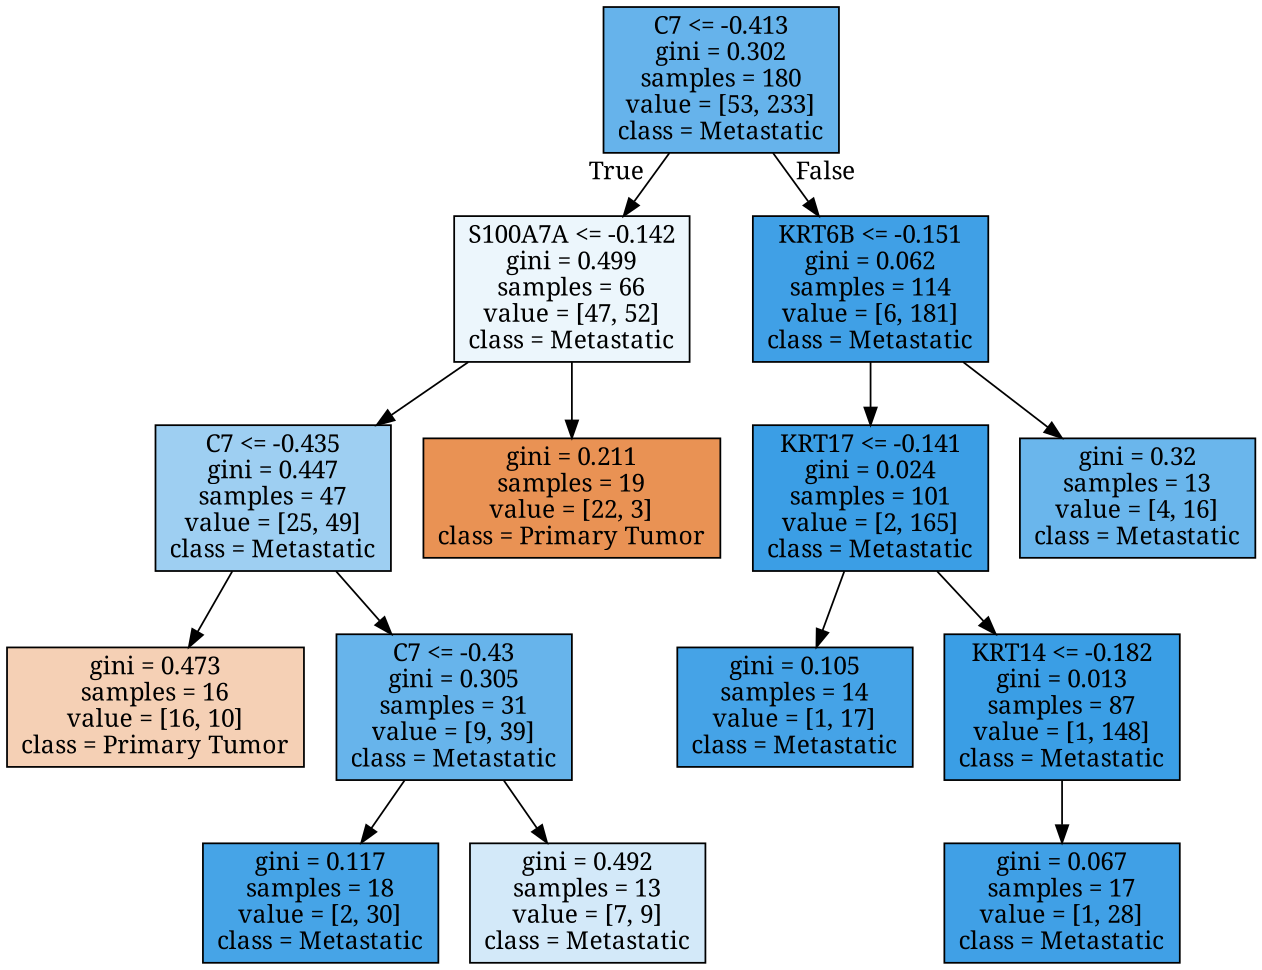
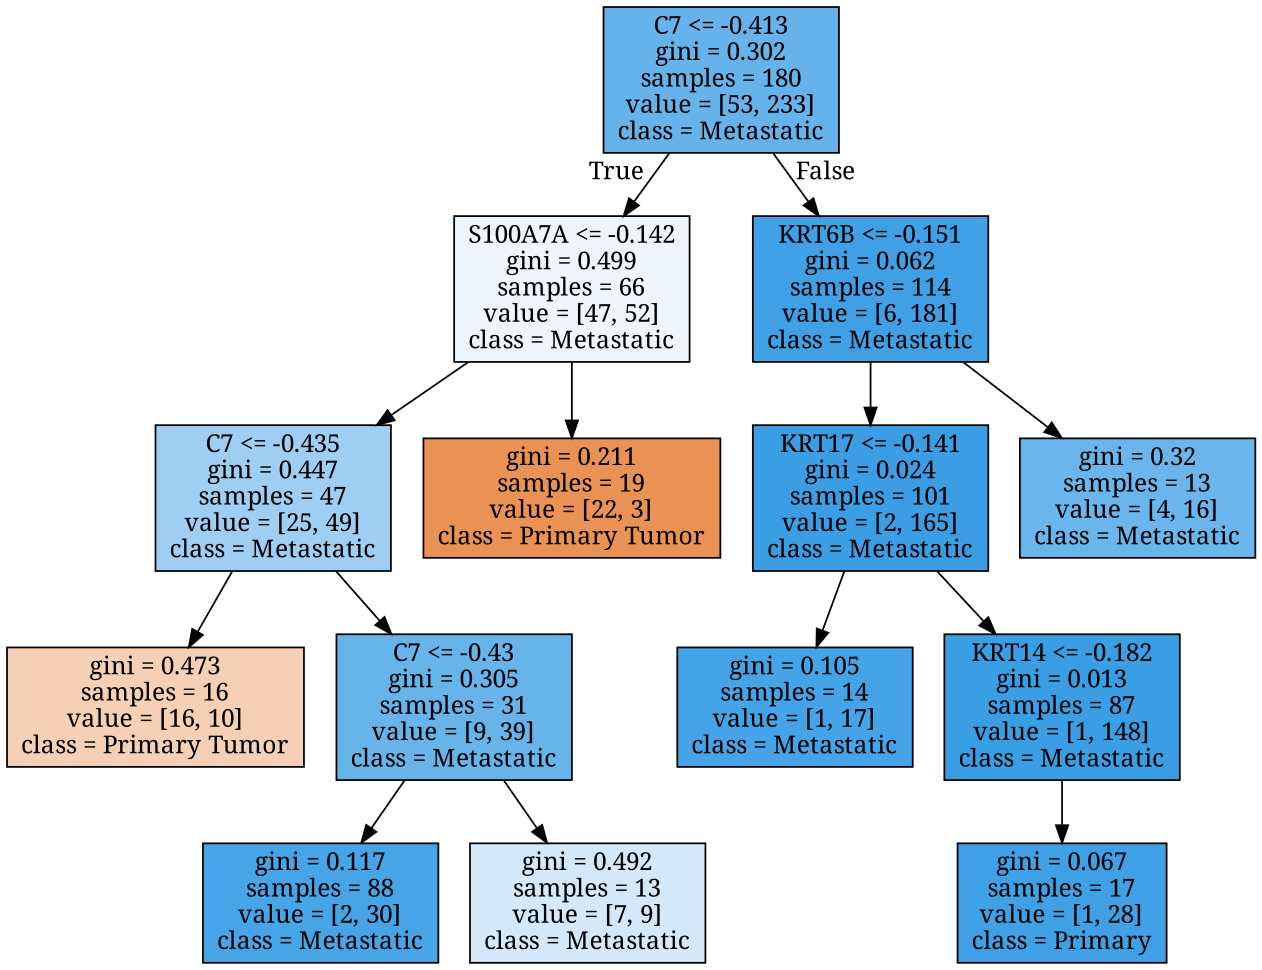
(321, 903) -> (321, 903)
(1062, 903) -> (1062, 903)
